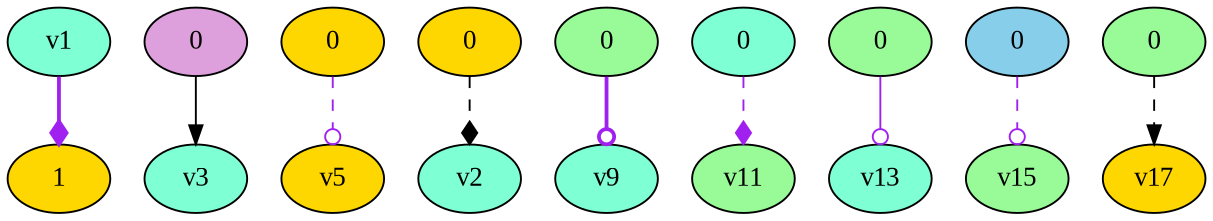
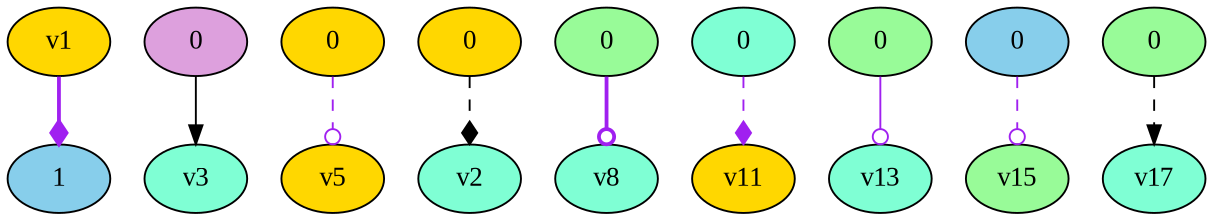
(59, 42) -> (59, 42)
(59, 179) -> (59, 179)
(607, 179) -> (607, 179)
(743, 179) -> (743, 179)
(1154, 179) -> (1154, 179)
